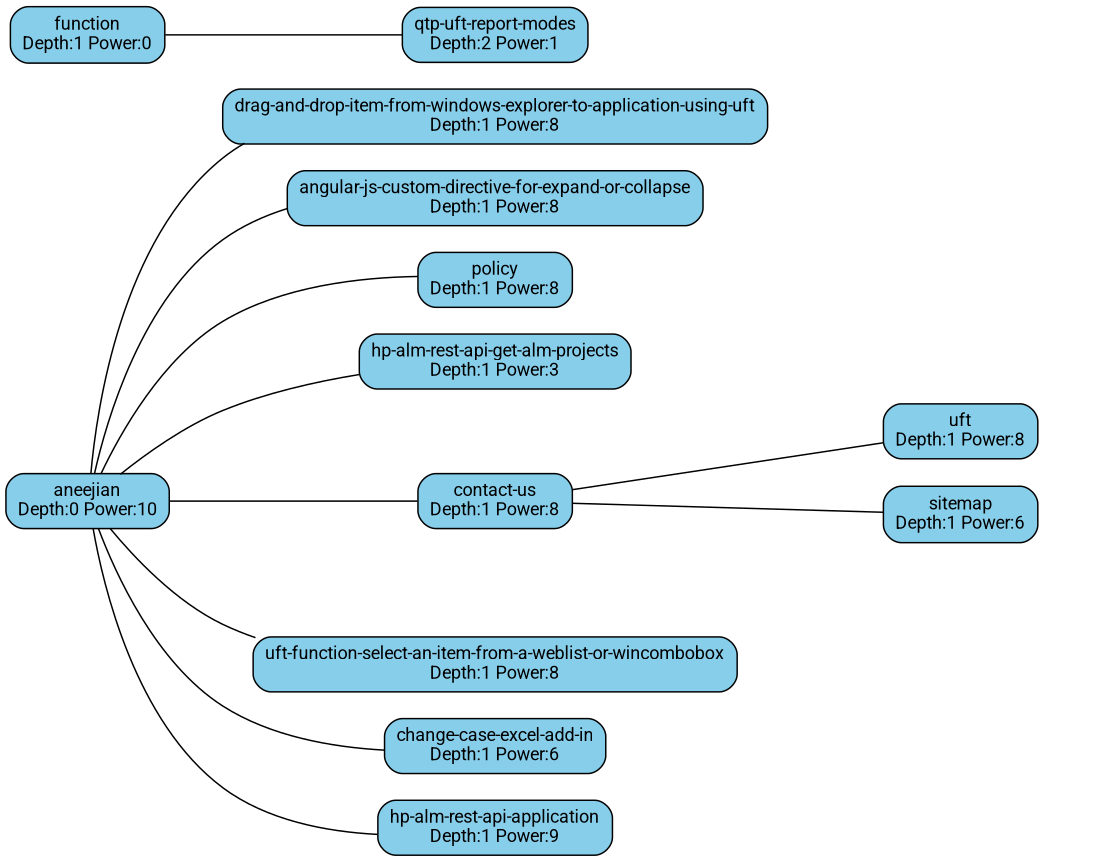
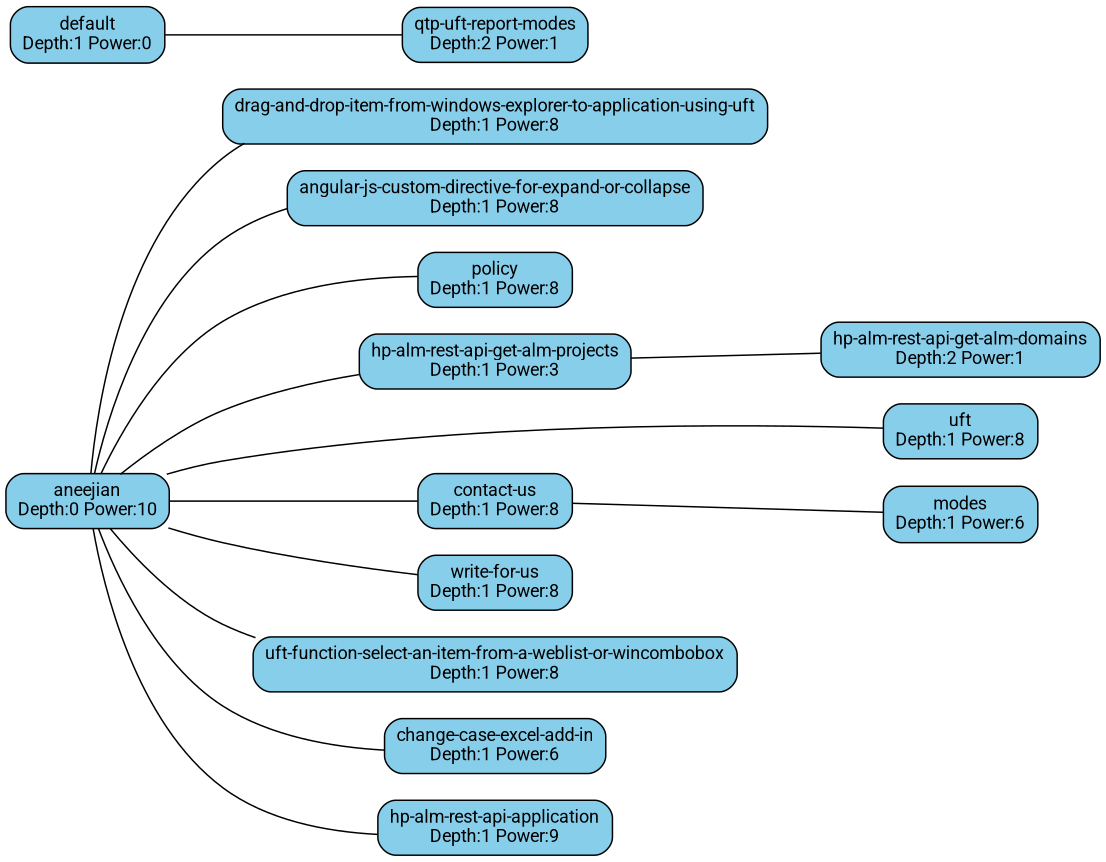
(88, 35) -> (88, 35)
none -> (961, 350)
(728, 466) -> (523, 431)
(961, 514) -> (961, 514)
none -> (495, 583)
